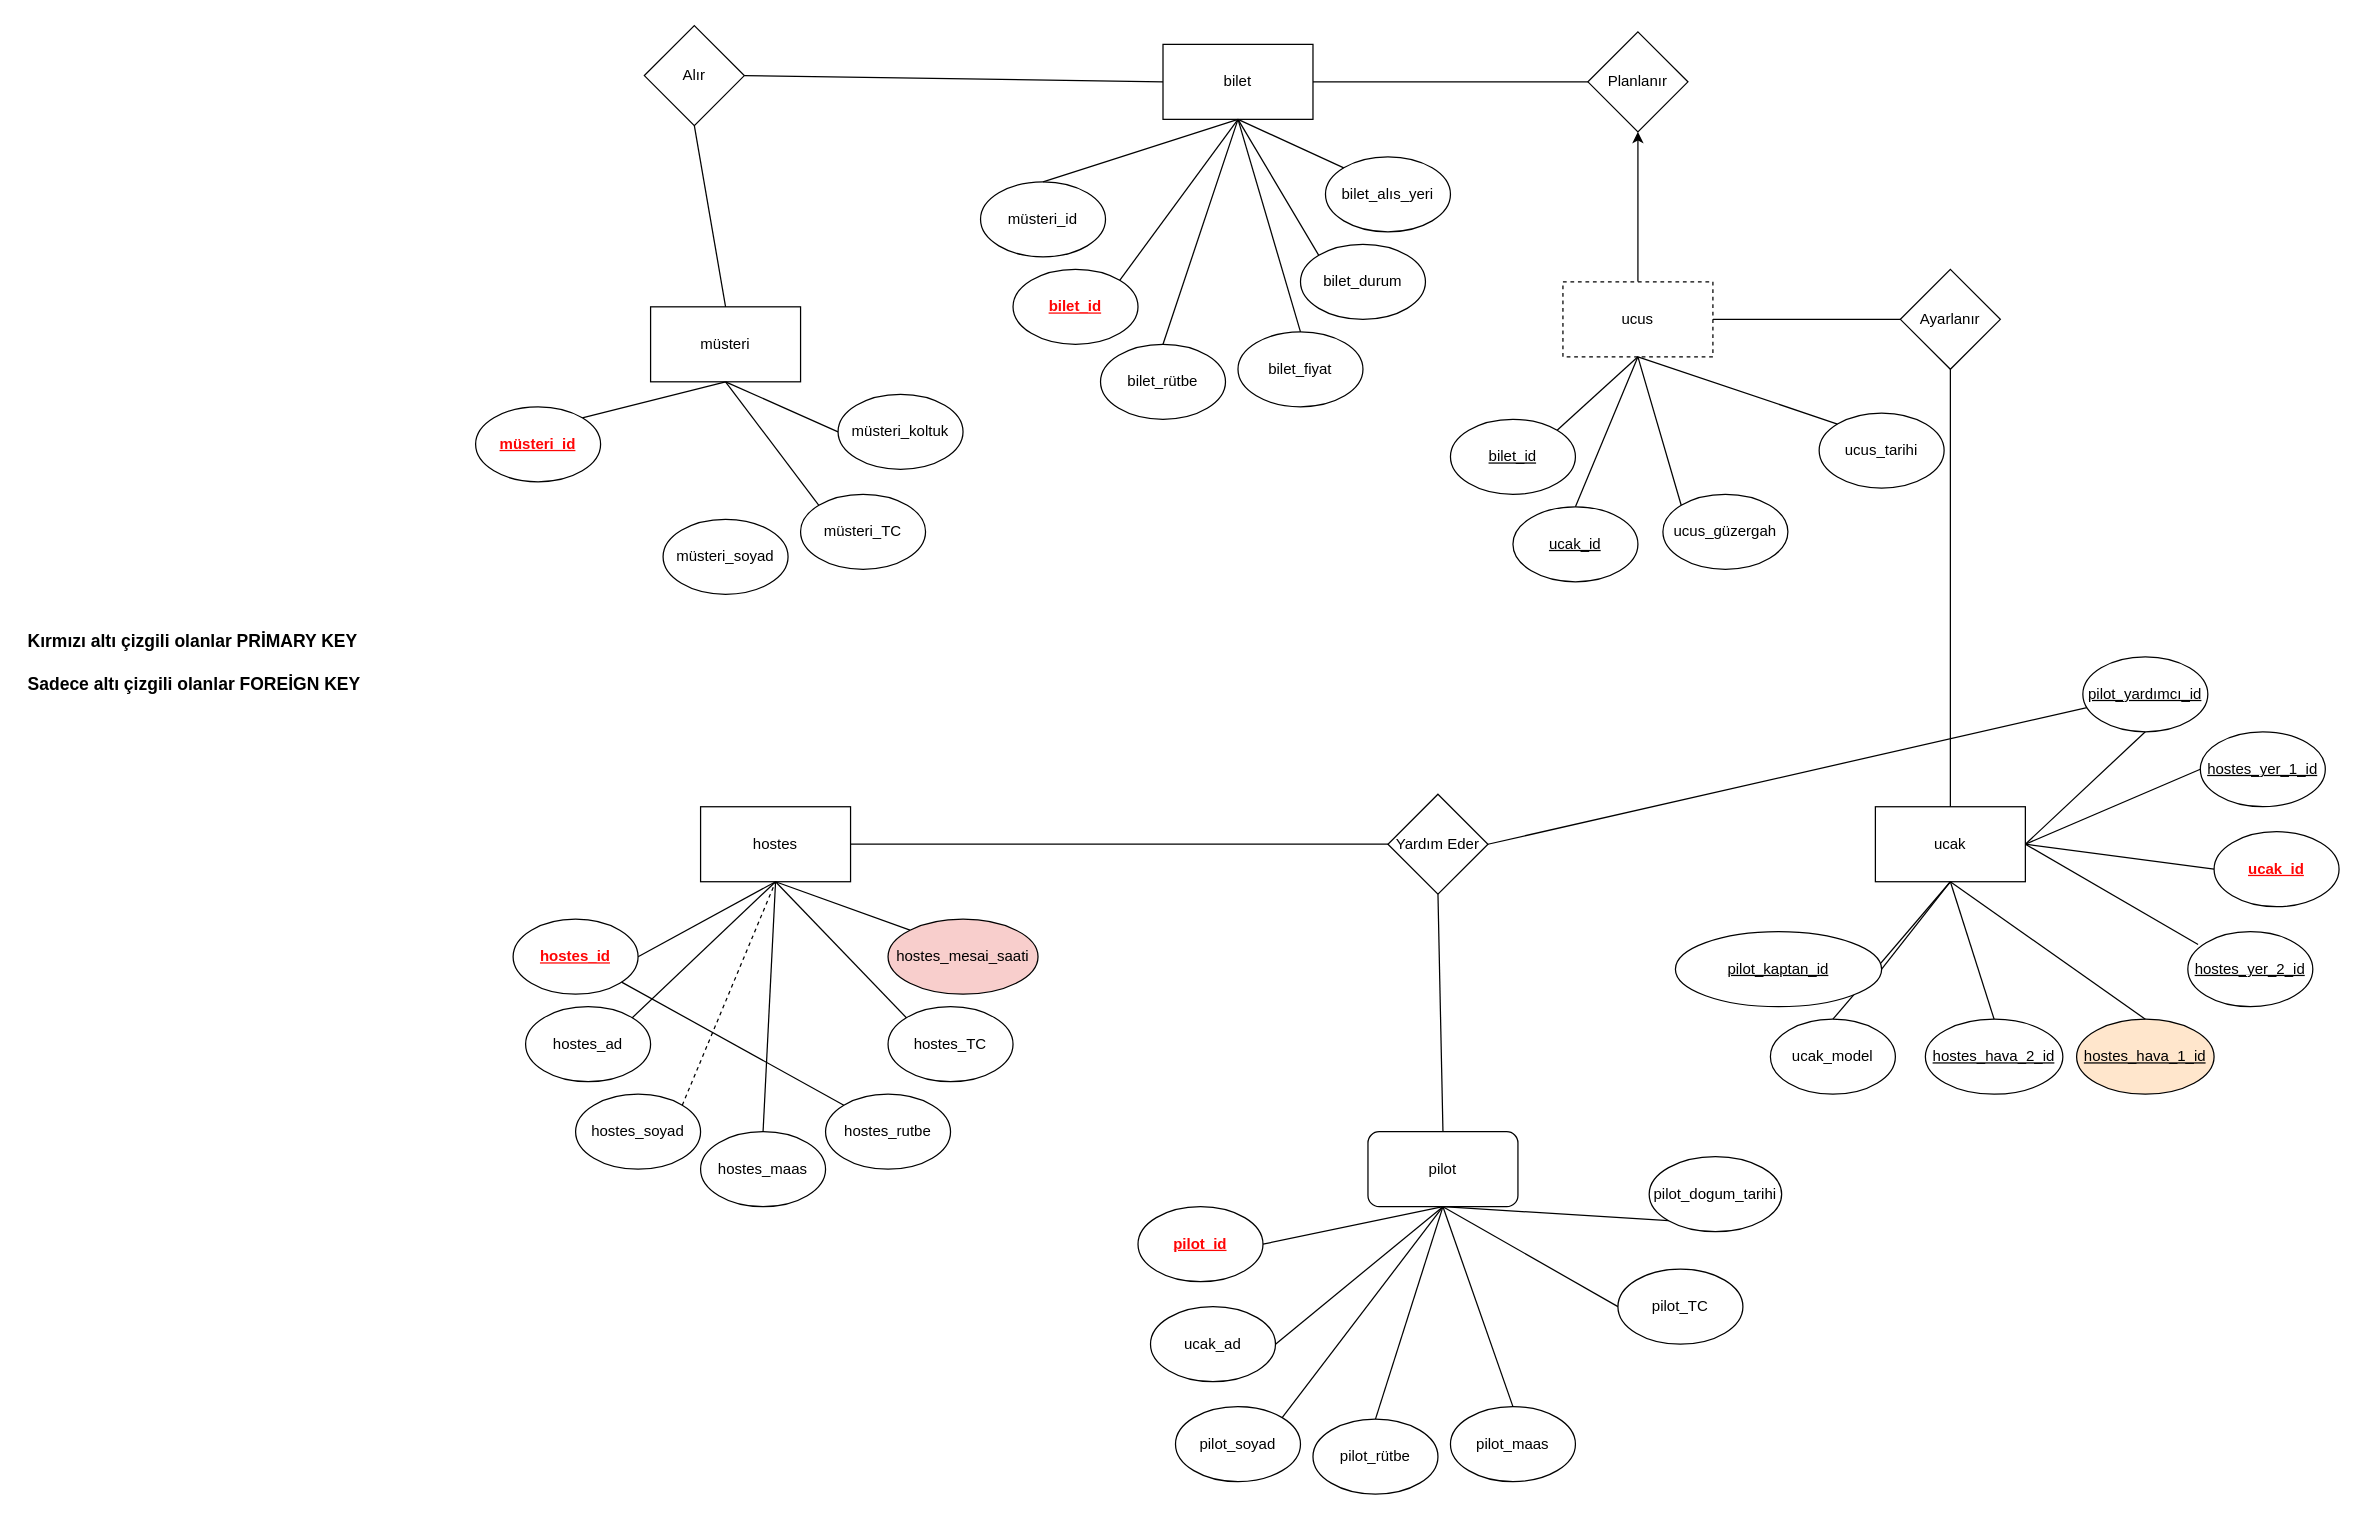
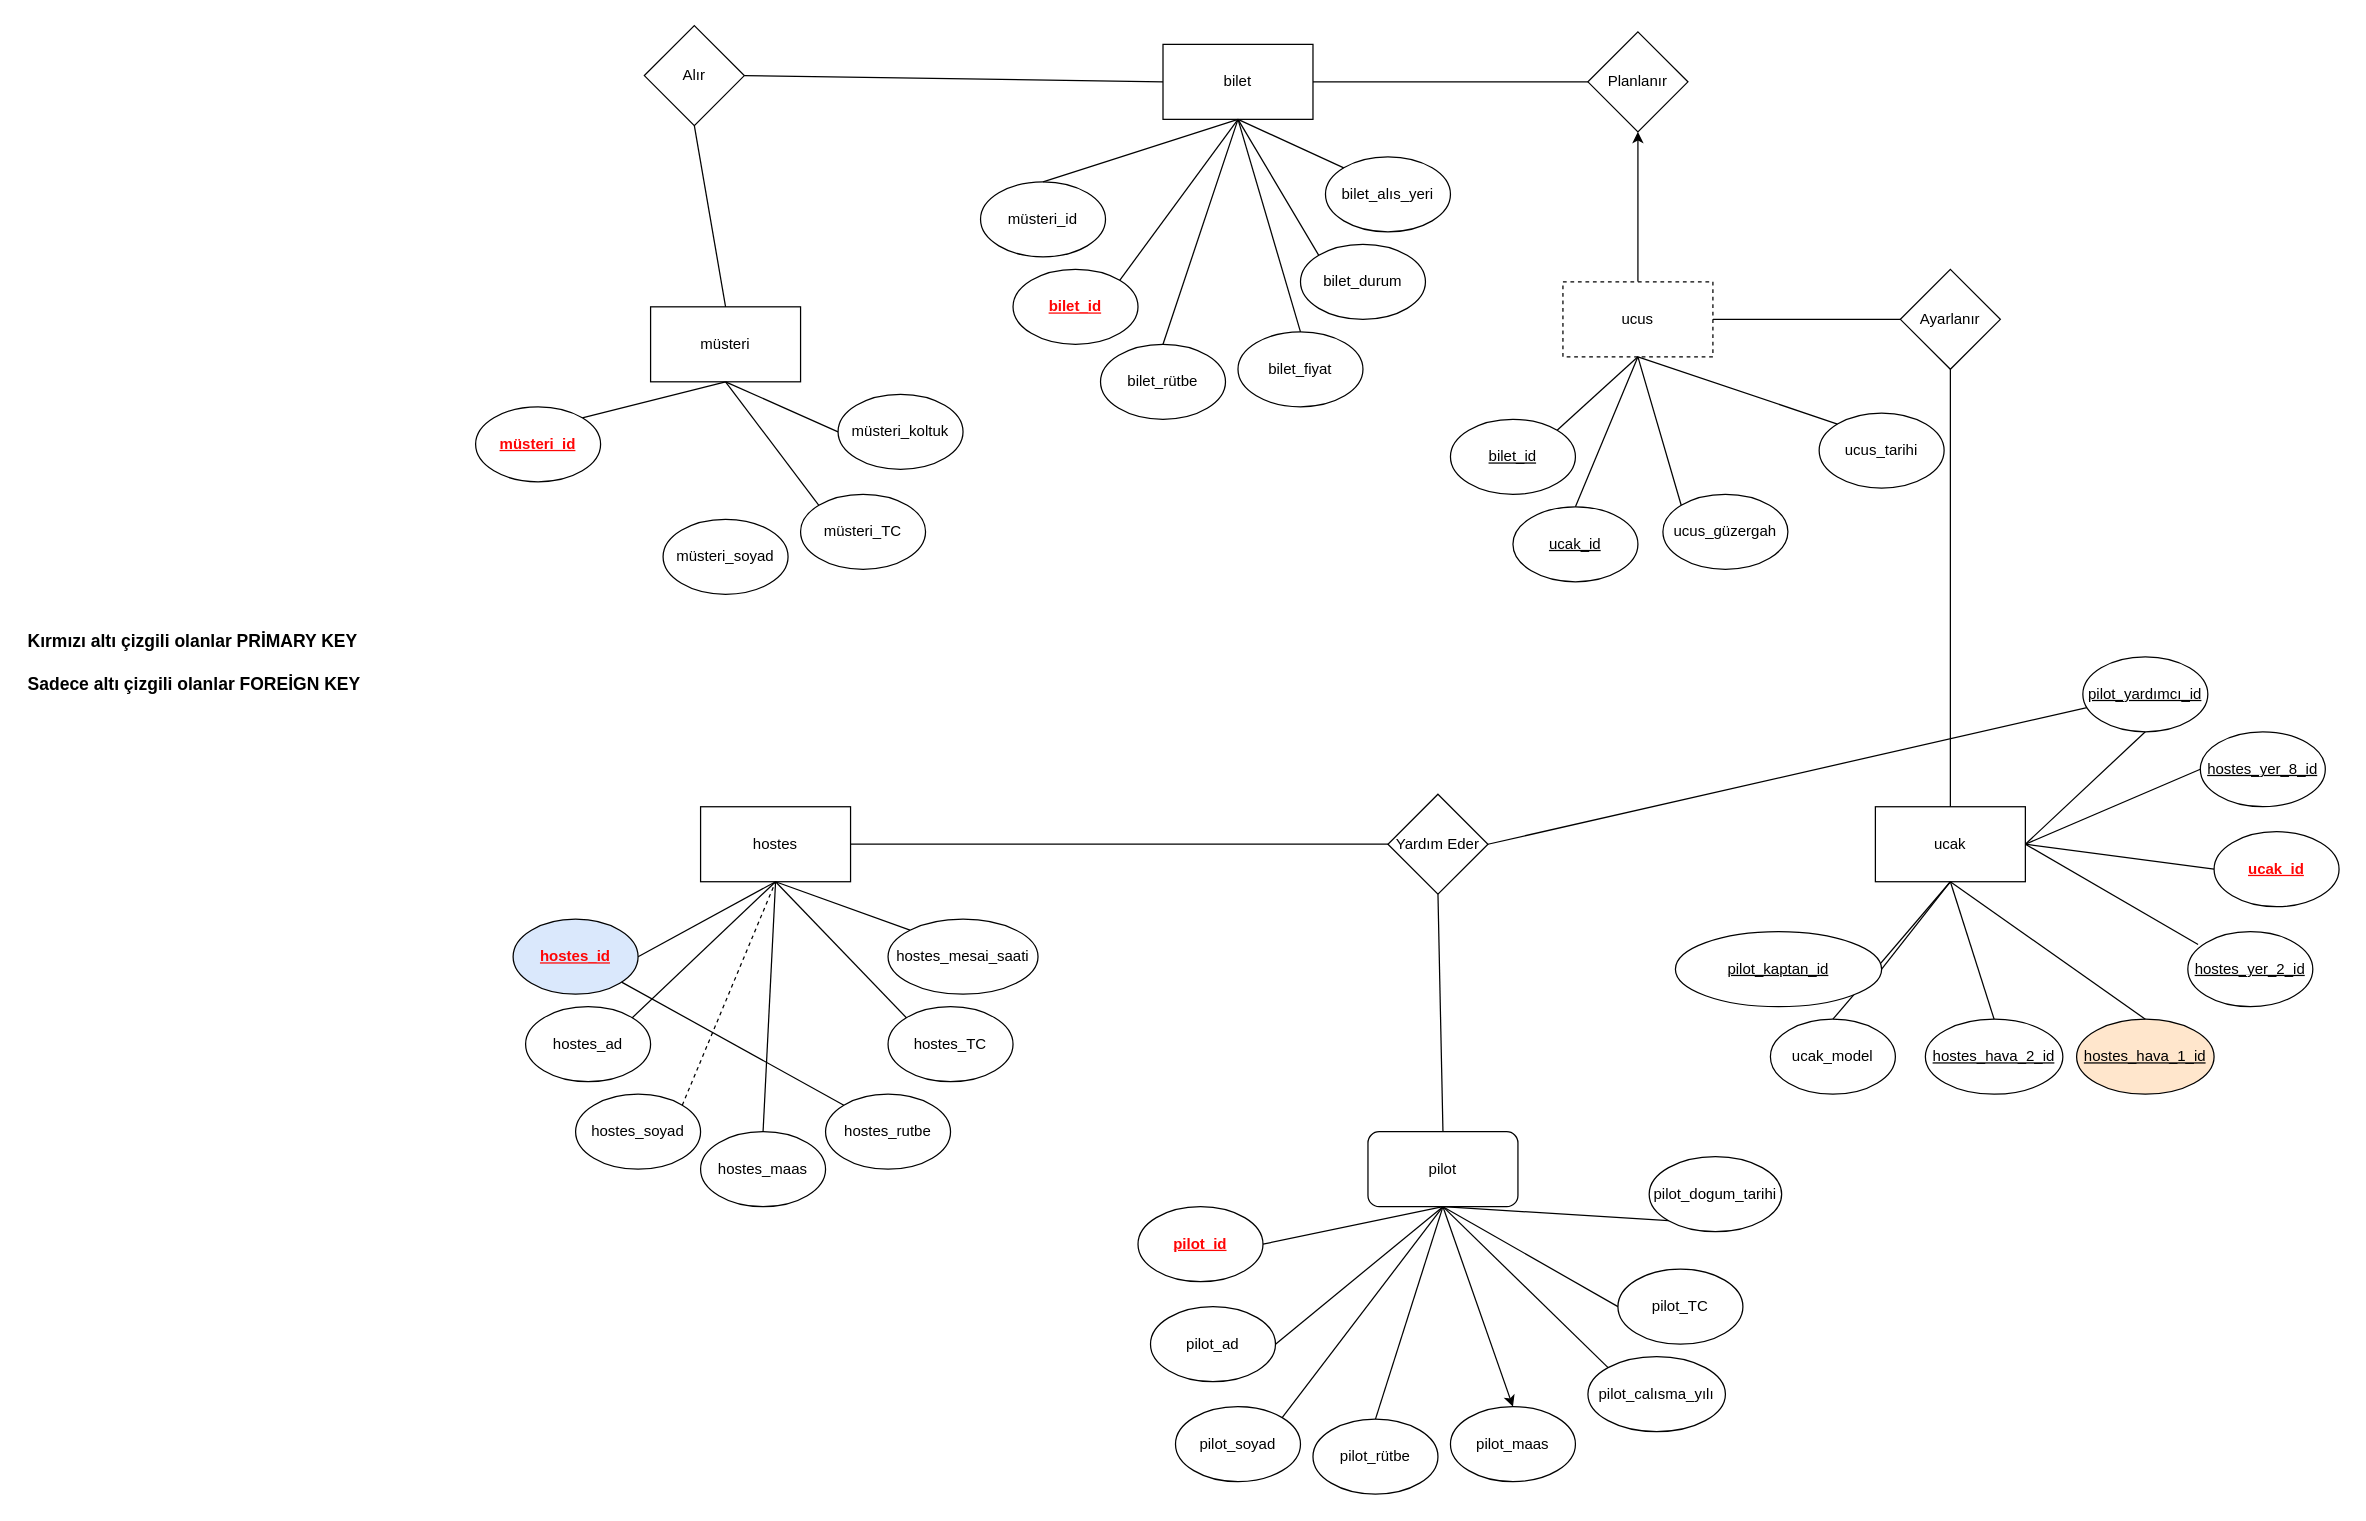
(2263, 769) -> (2263, 769)
(576, 957) -> (576, 957)
(963, 957) -> (963, 957)
none -> (1528, 1289)
(1213, 1344) -> (1213, 1344)
none -> (1657, 1394)
(1511, 1400) -> (1510, 1397)
